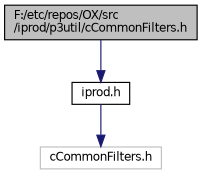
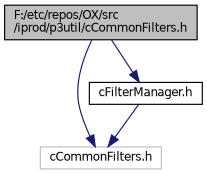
none -> (78, 88)
(101, 93) -> (146, 93)
